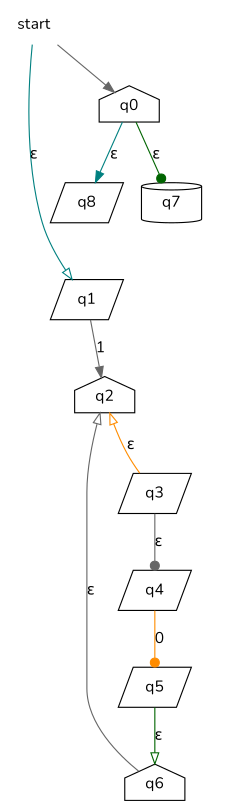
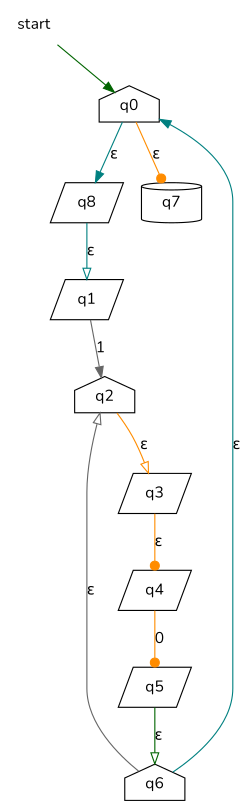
(82, 65) -> (82, 65)
(148, 148) -> (148, 148)
(31, 161) -> (87, 246)
none -> (233, 446)
(125, 449) -> (133, 437)
(155, 537) -> (155, 537)
